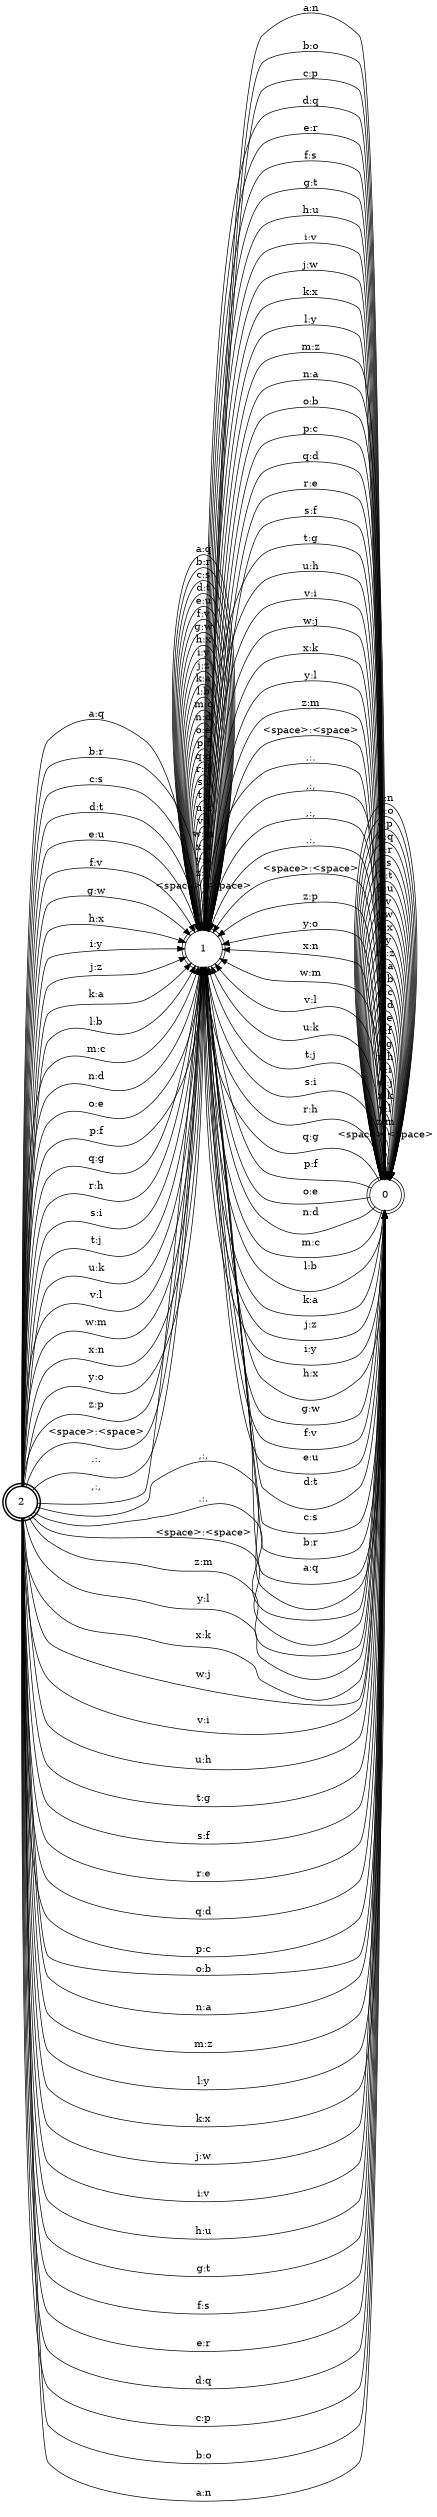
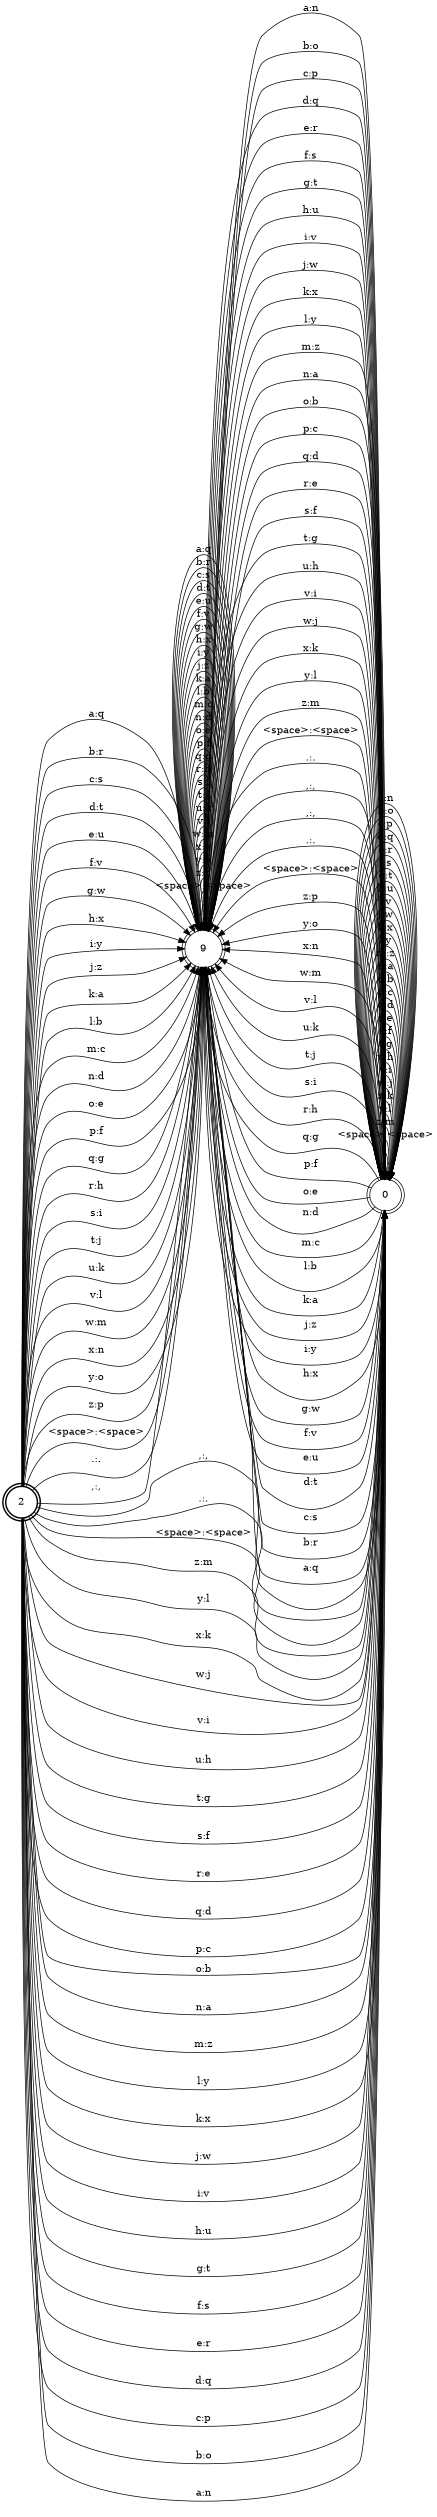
(204, 949) -> (204, 949)
